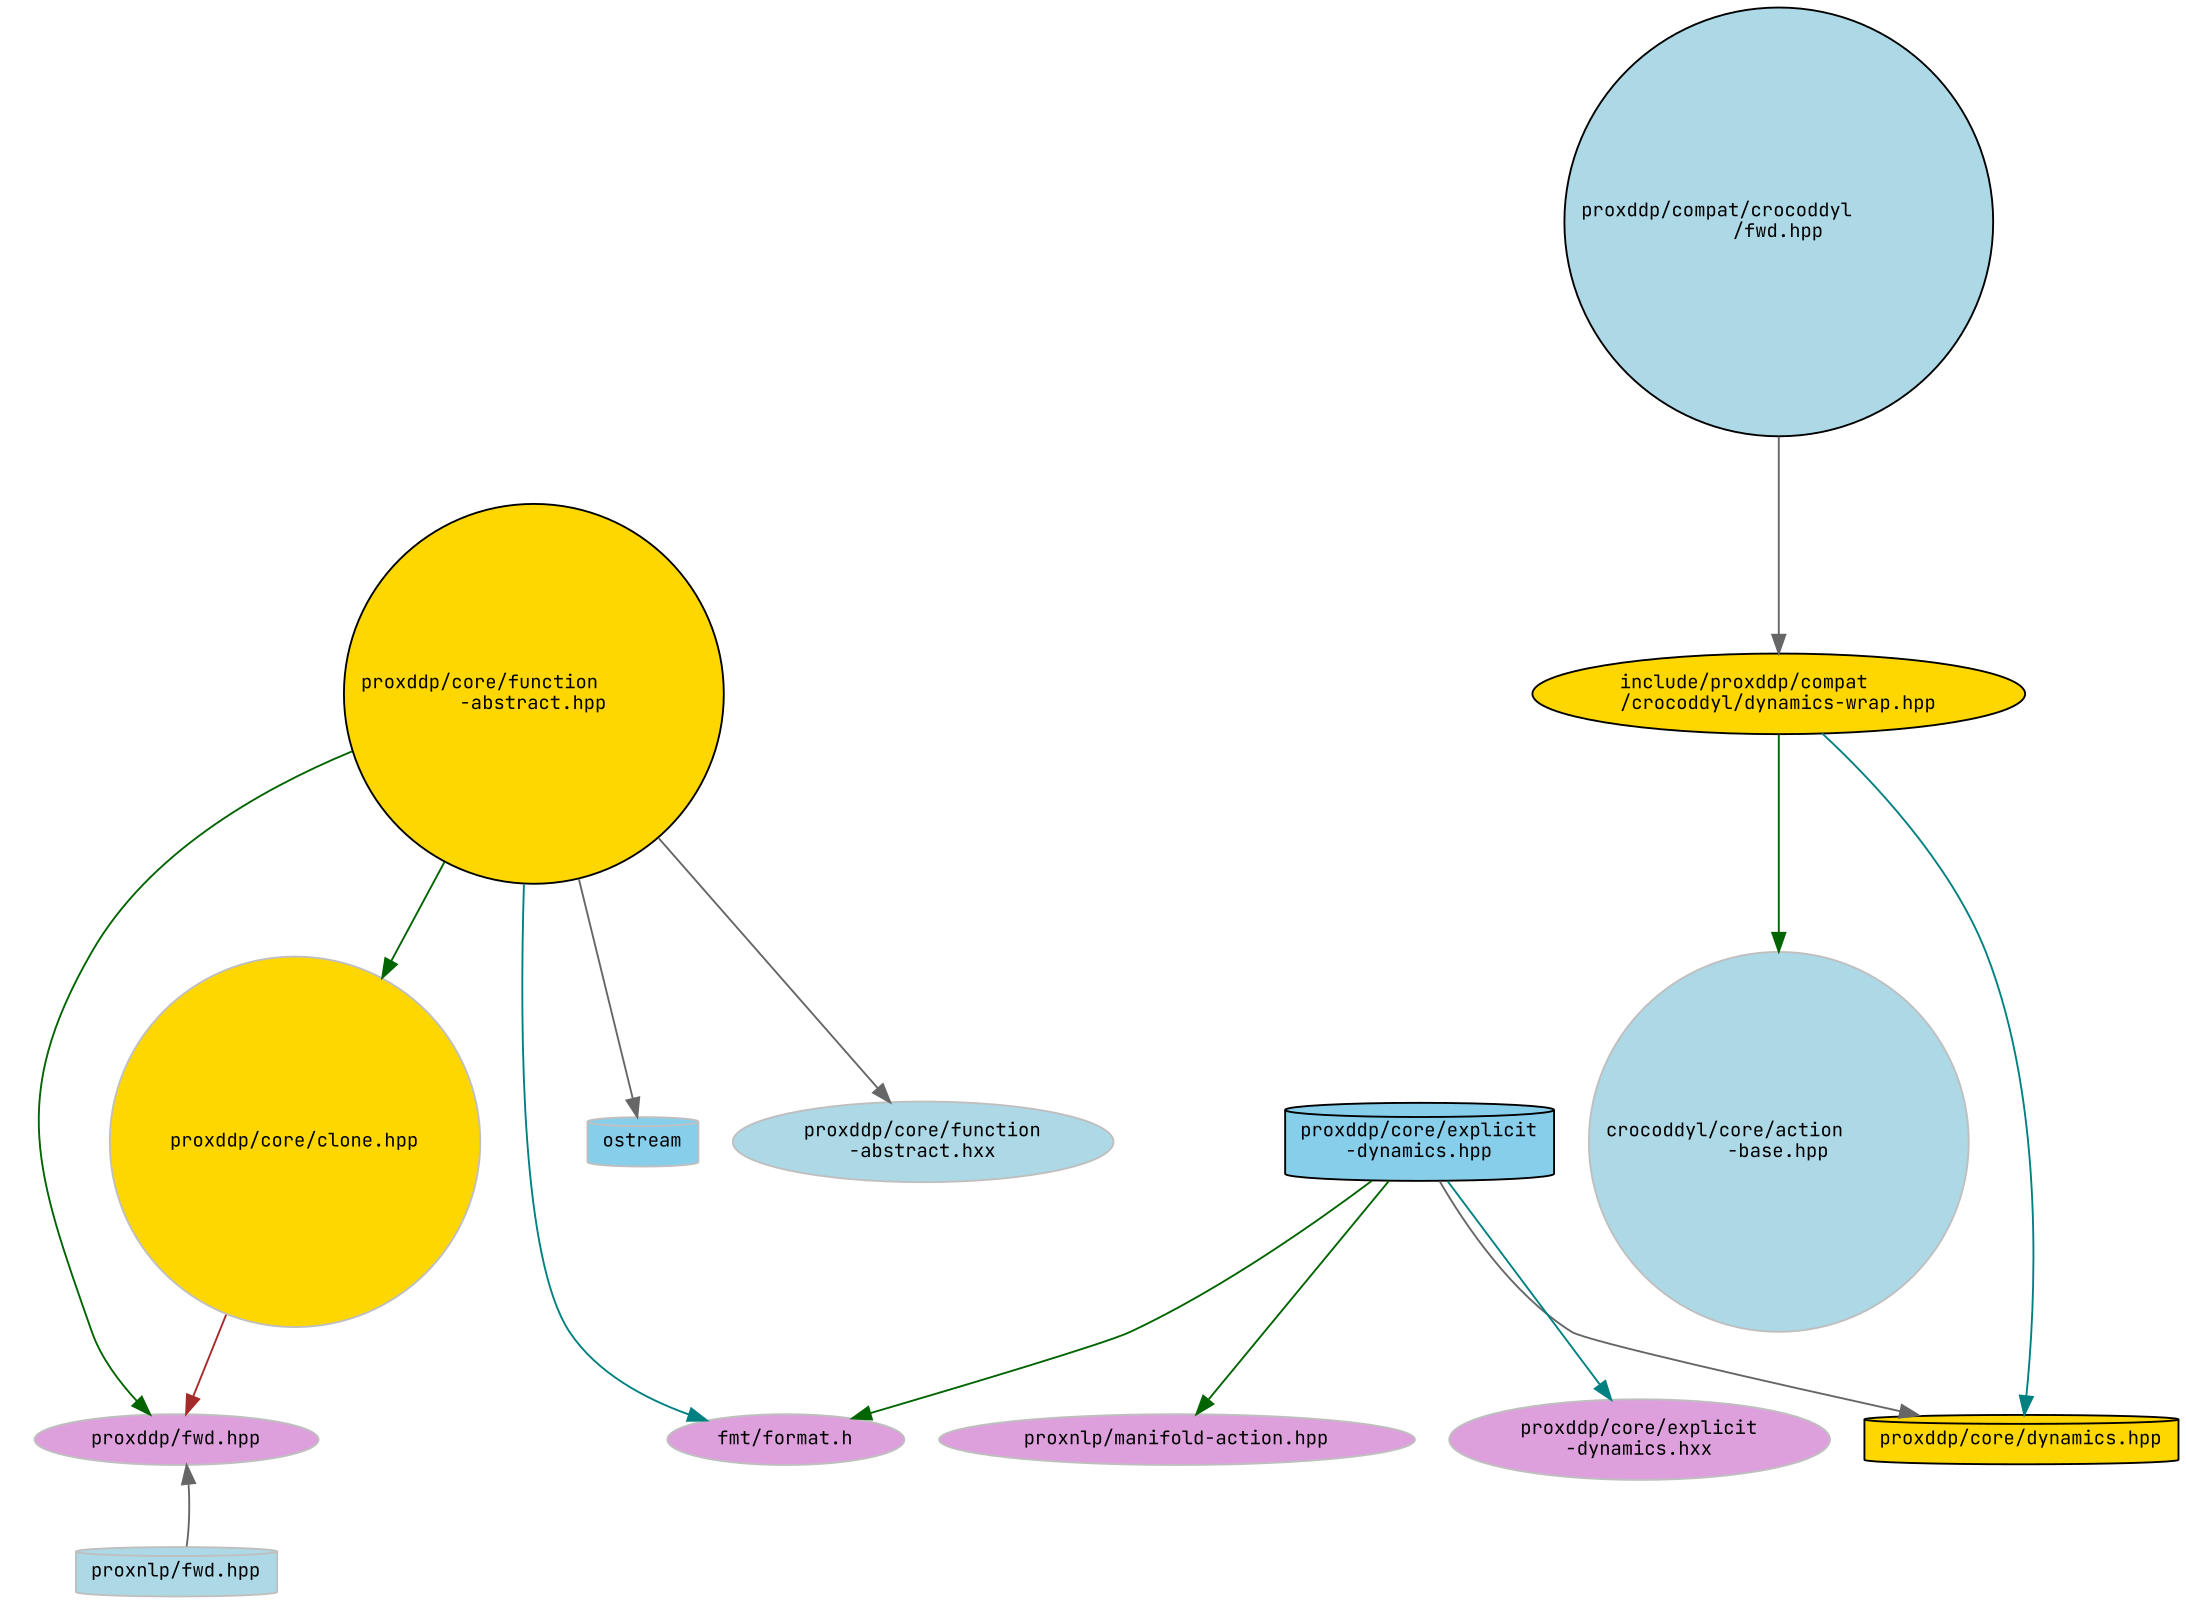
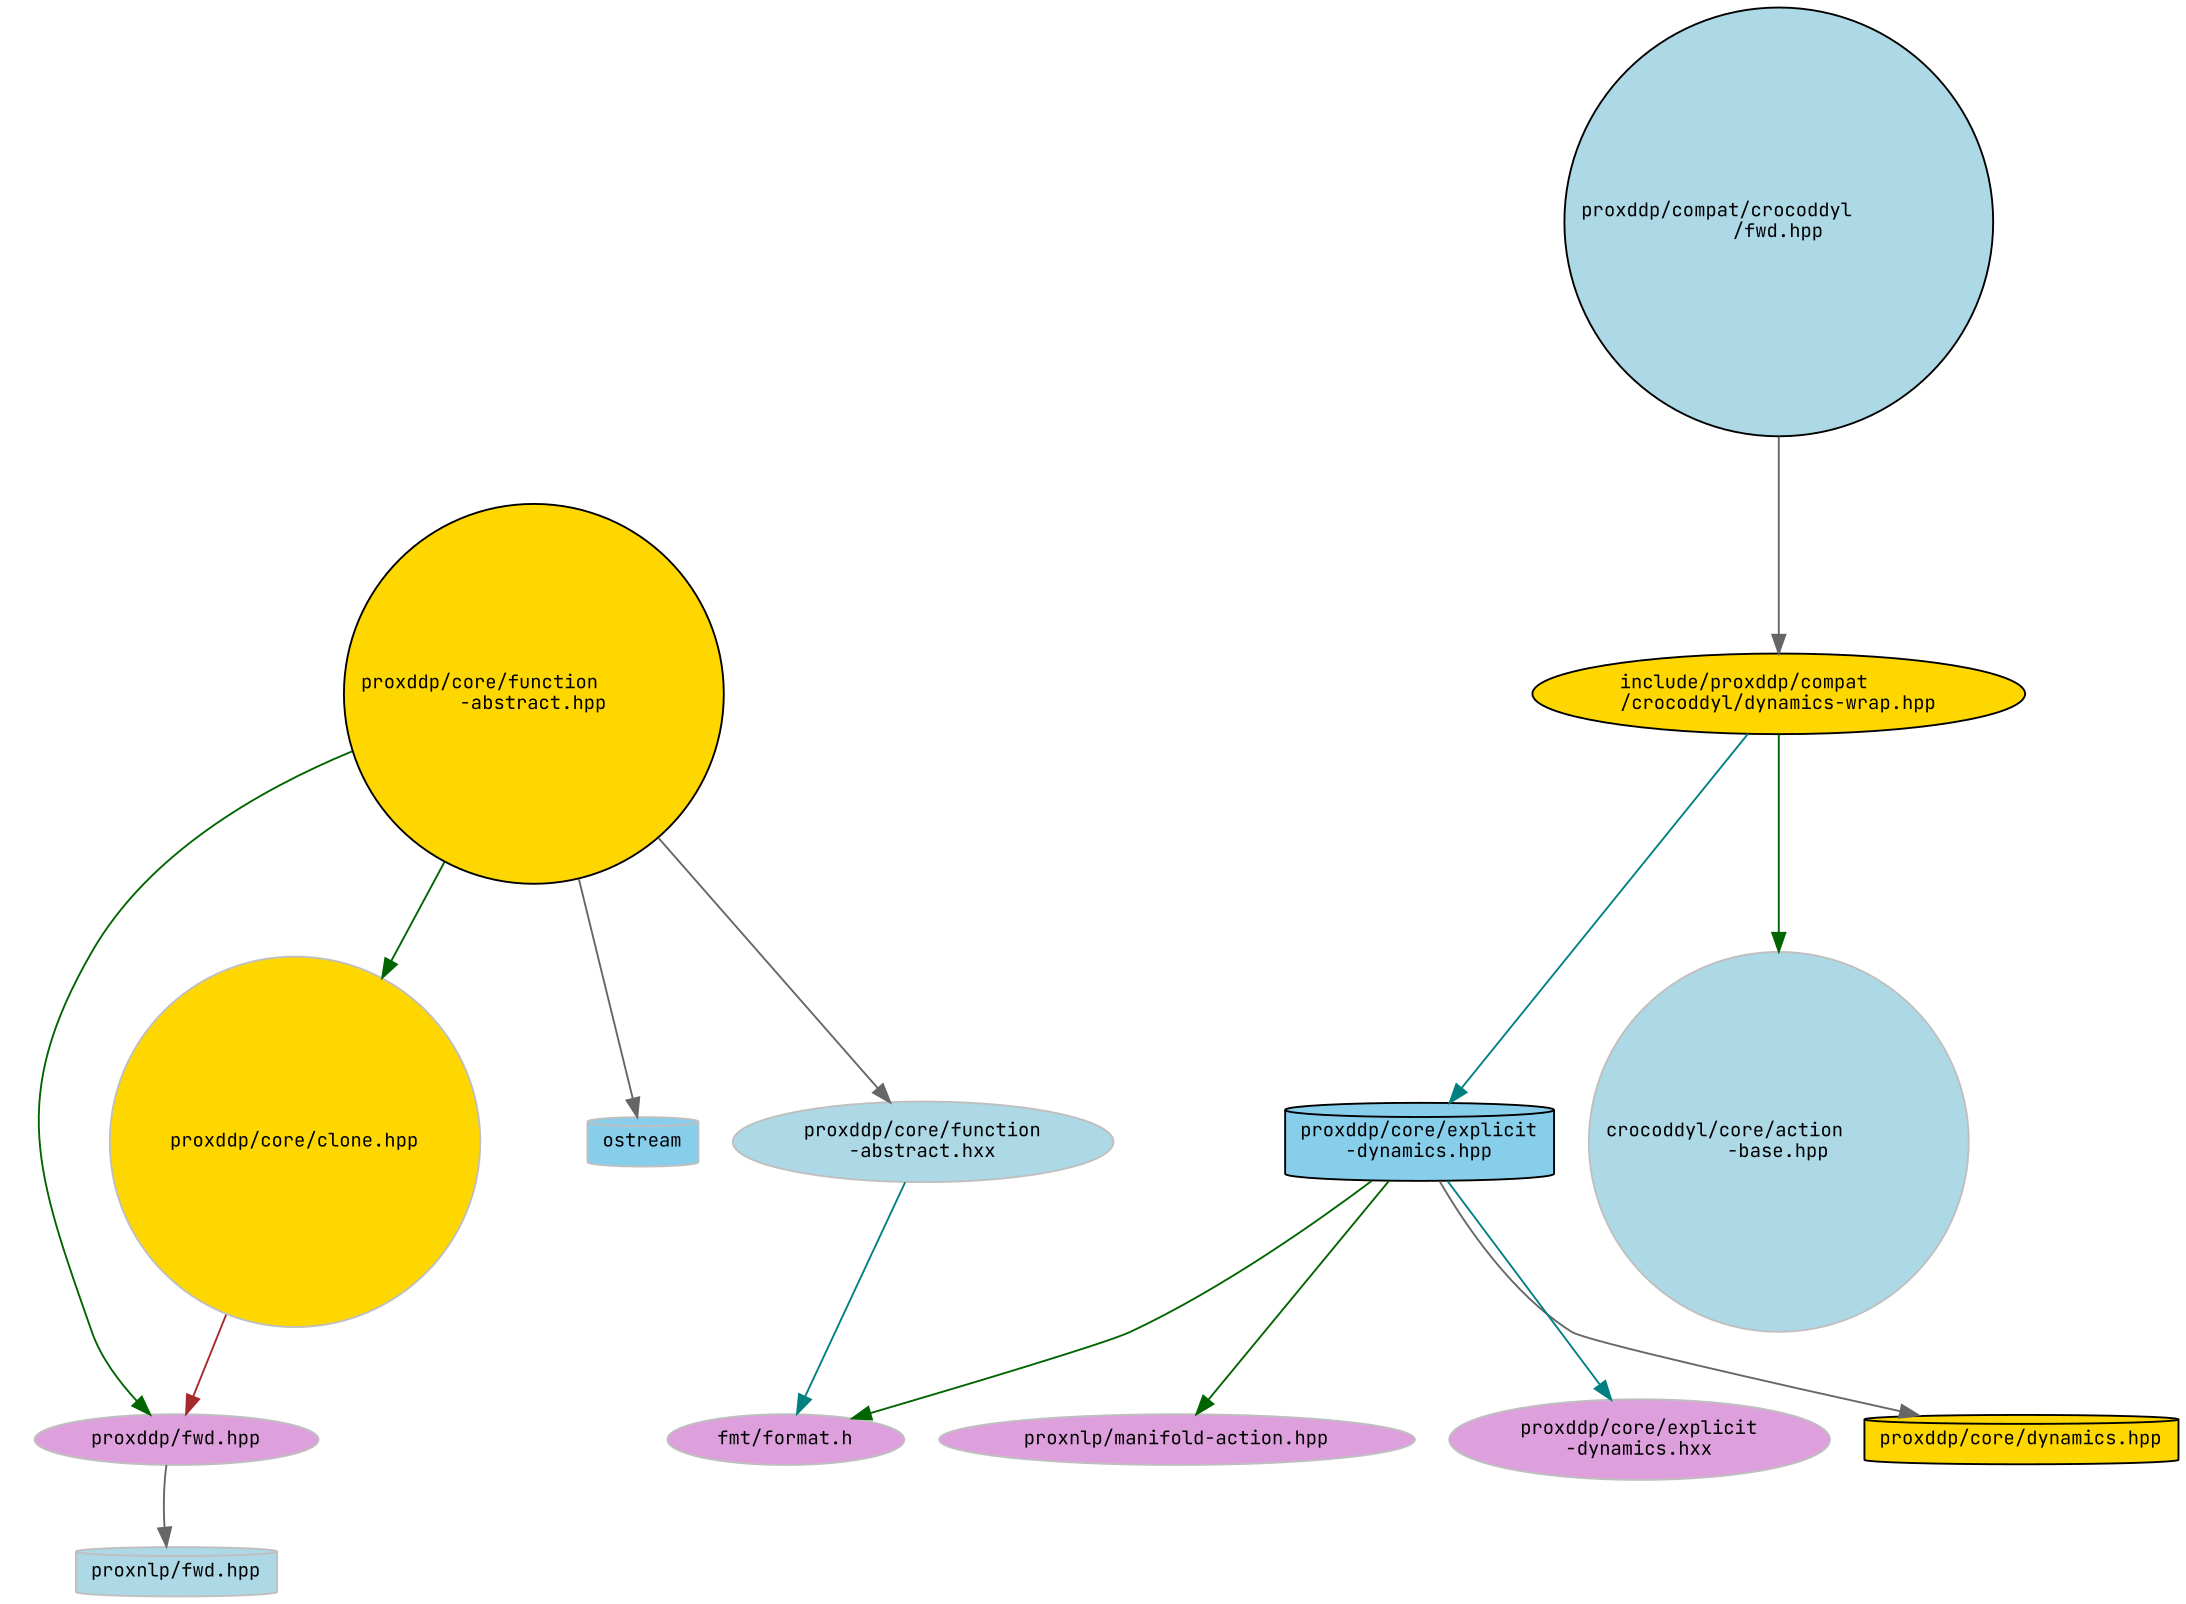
(2010, 1035) -> (1605, 911)
(532, 1185) -> (855, 1289)
(189, 1515) -> (164, 1496)
